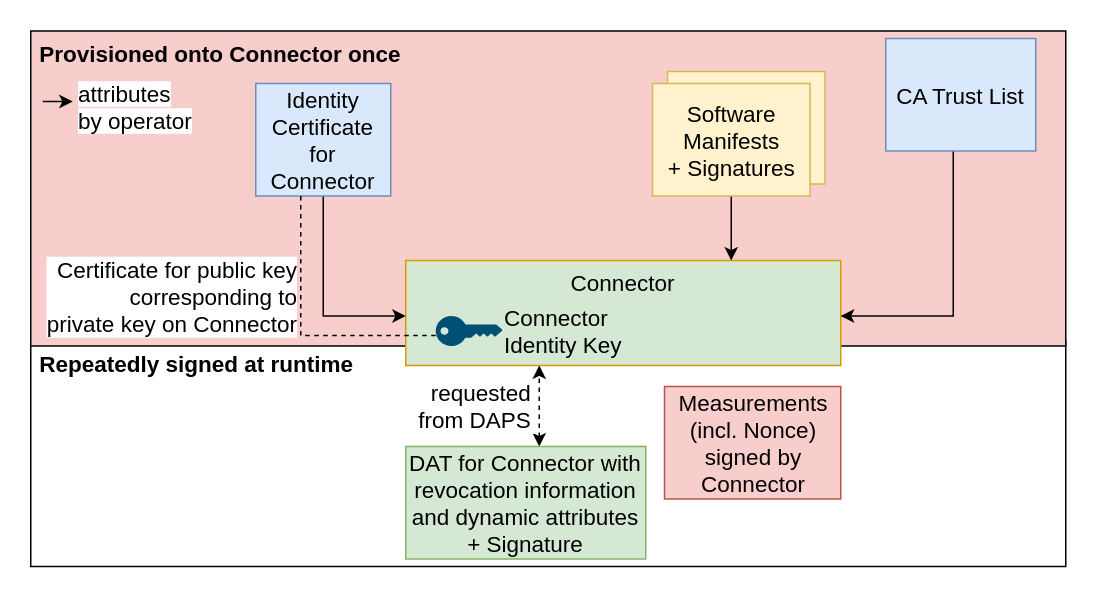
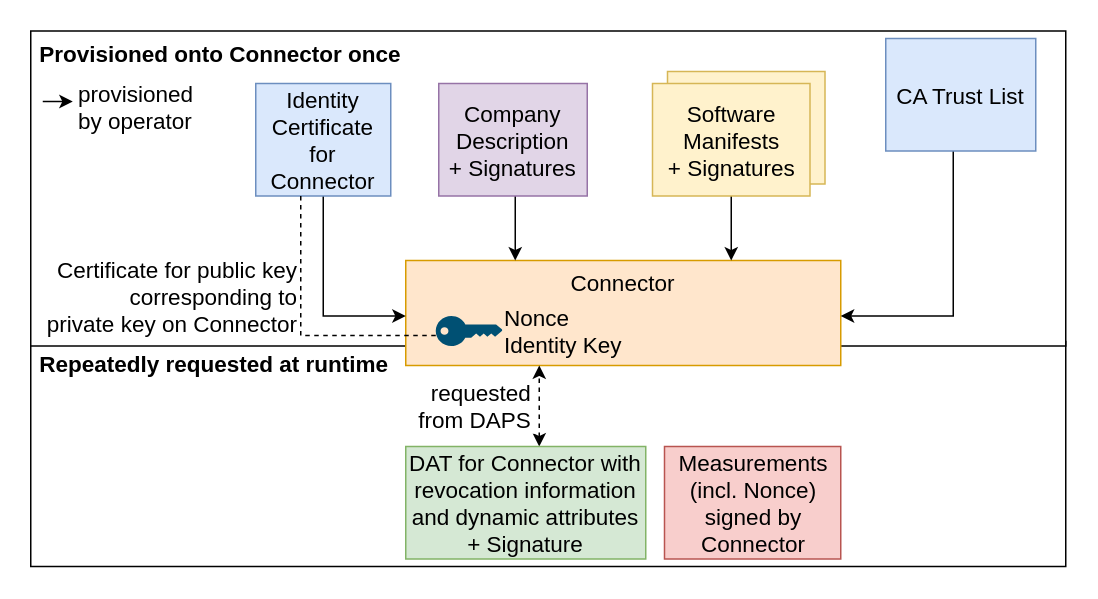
(214, 55) -> (214, 55)
(137, 136) -> (137, 136)
none -> (513, 140)
none -> (515, 223)
(623, 313) -> (623, 313)
(575, 331) -> (575, 331)
(193, 365) -> (214, 365)
(753, 443) -> (753, 503)
